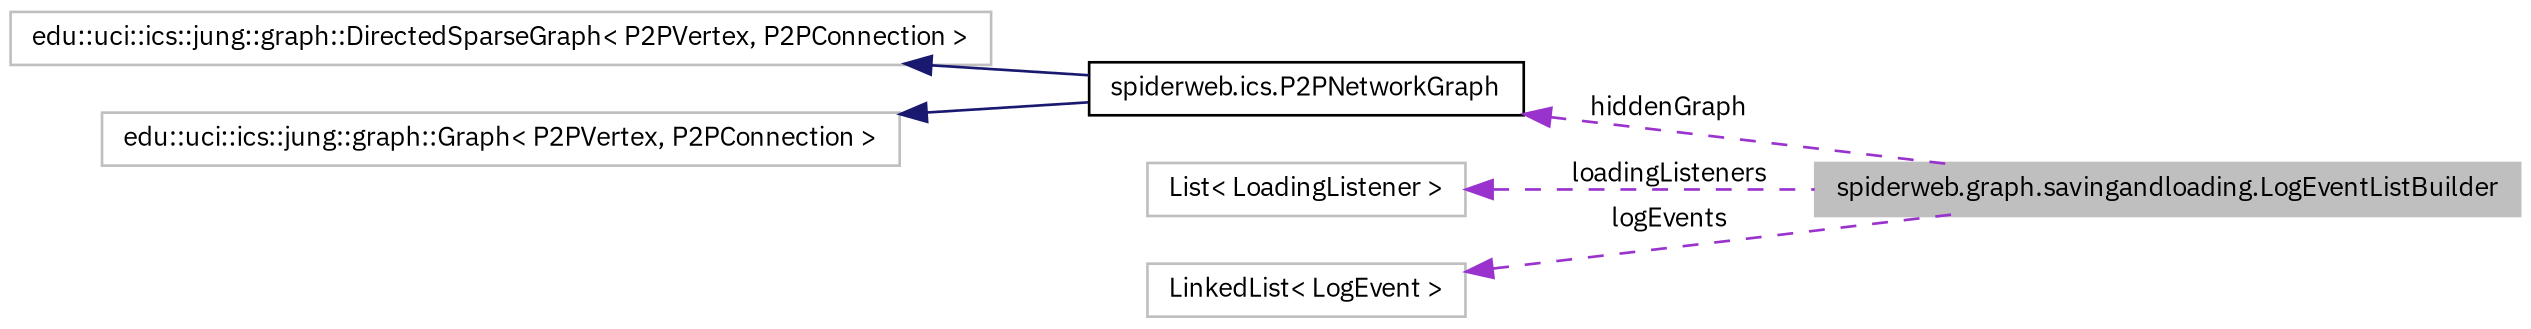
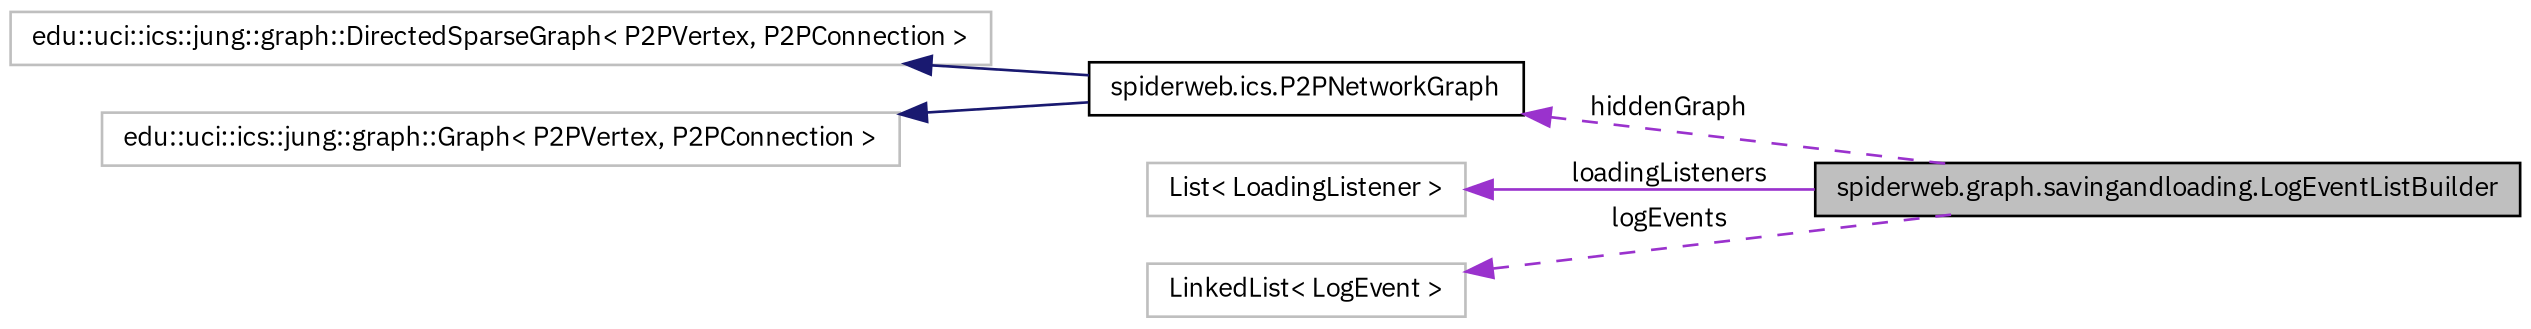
(1654, 189) -> (1654, 189)
(2168, 189) -> (2168, 189)
